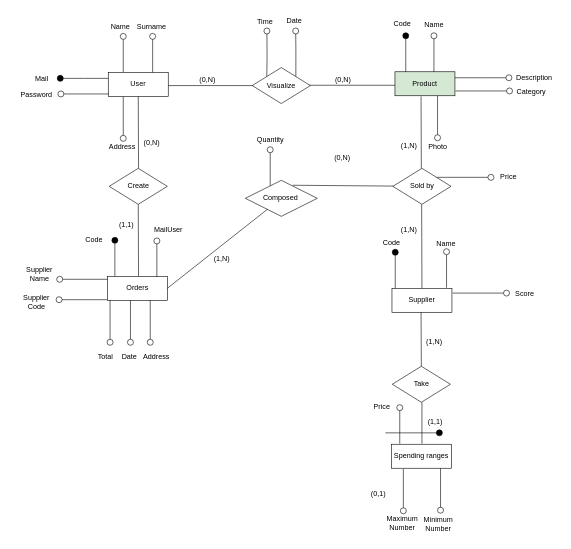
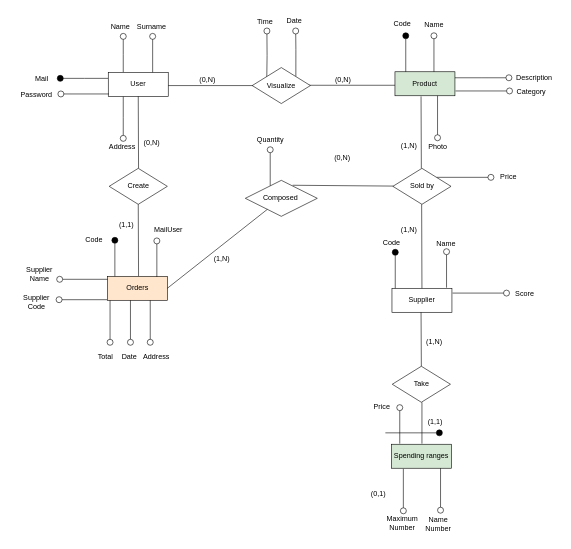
(137, 288) -> (137, 288)
(422, 456) -> (422, 456)
(439, 524) -> (439, 524)
